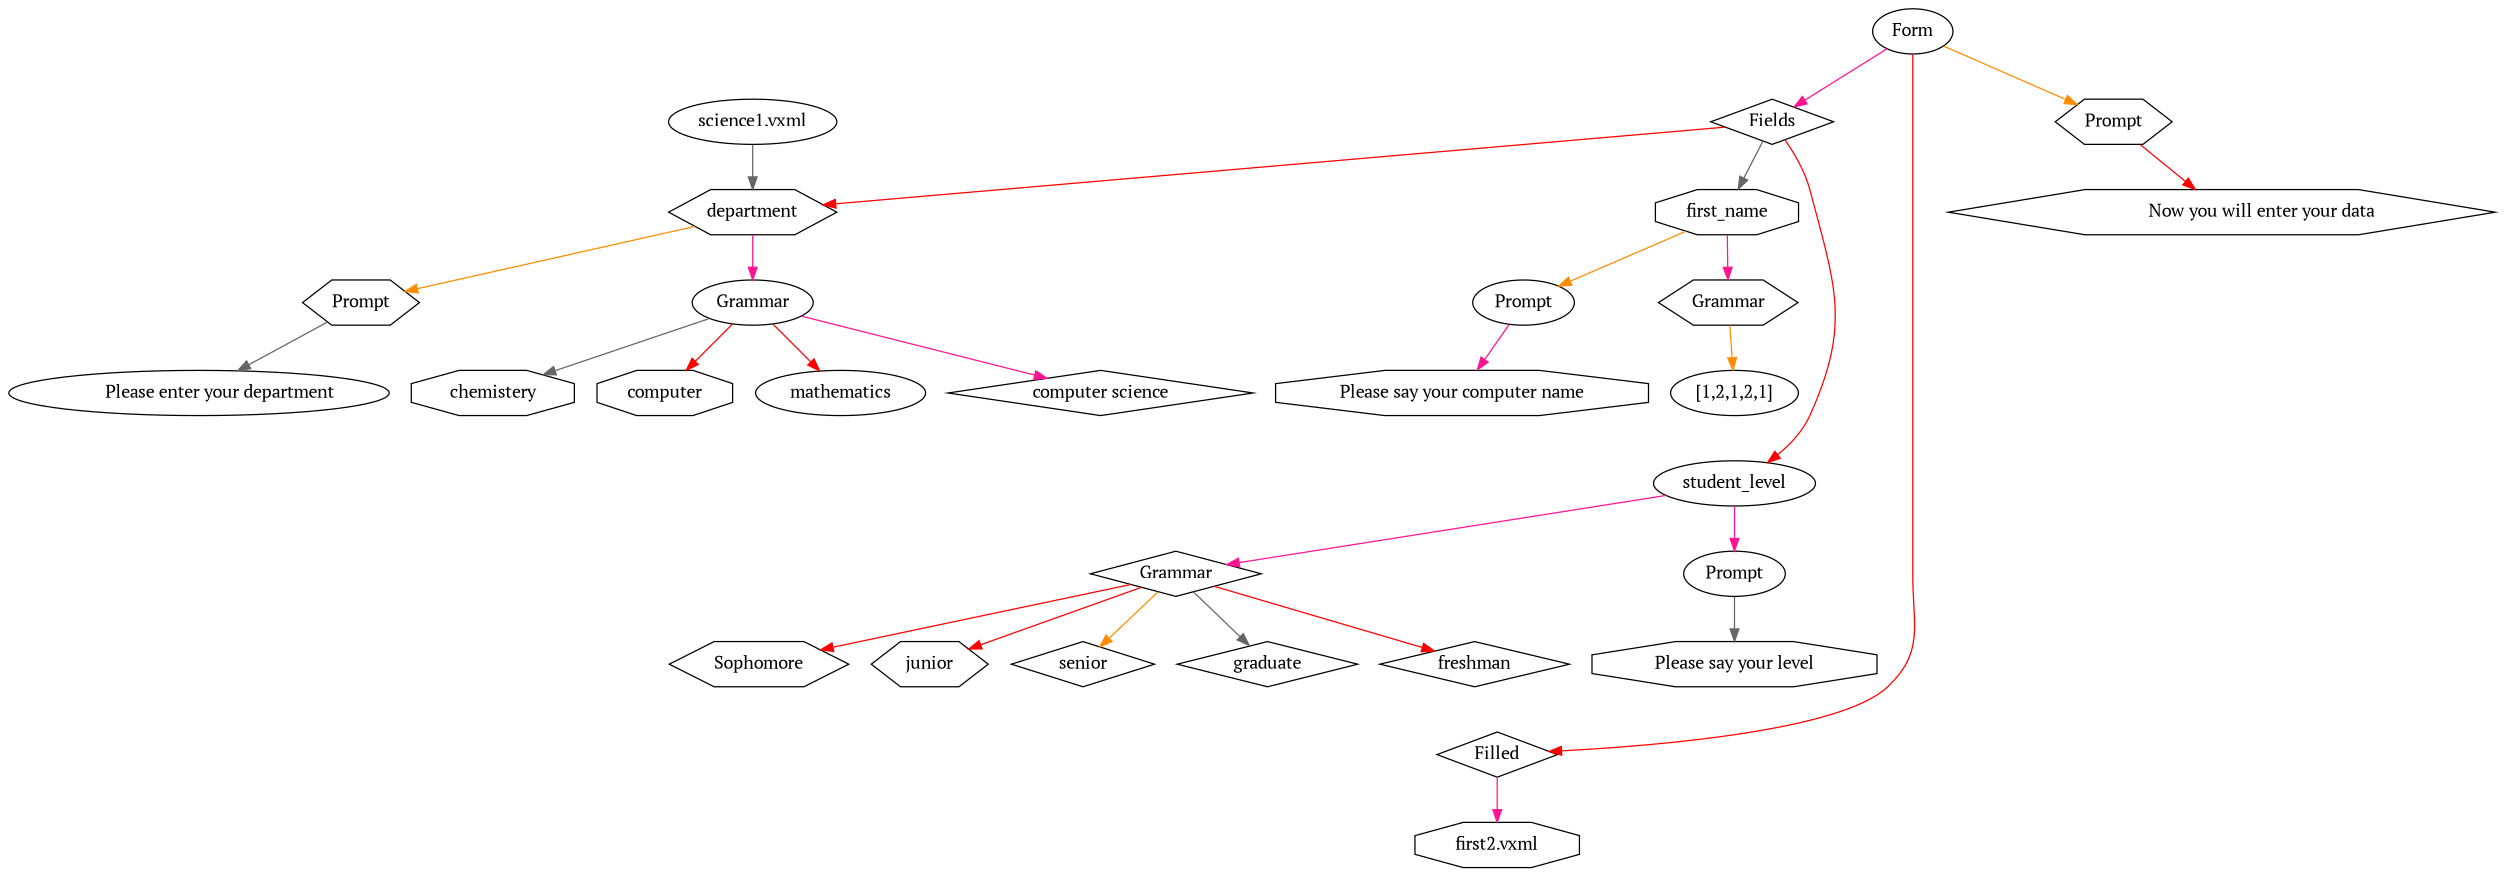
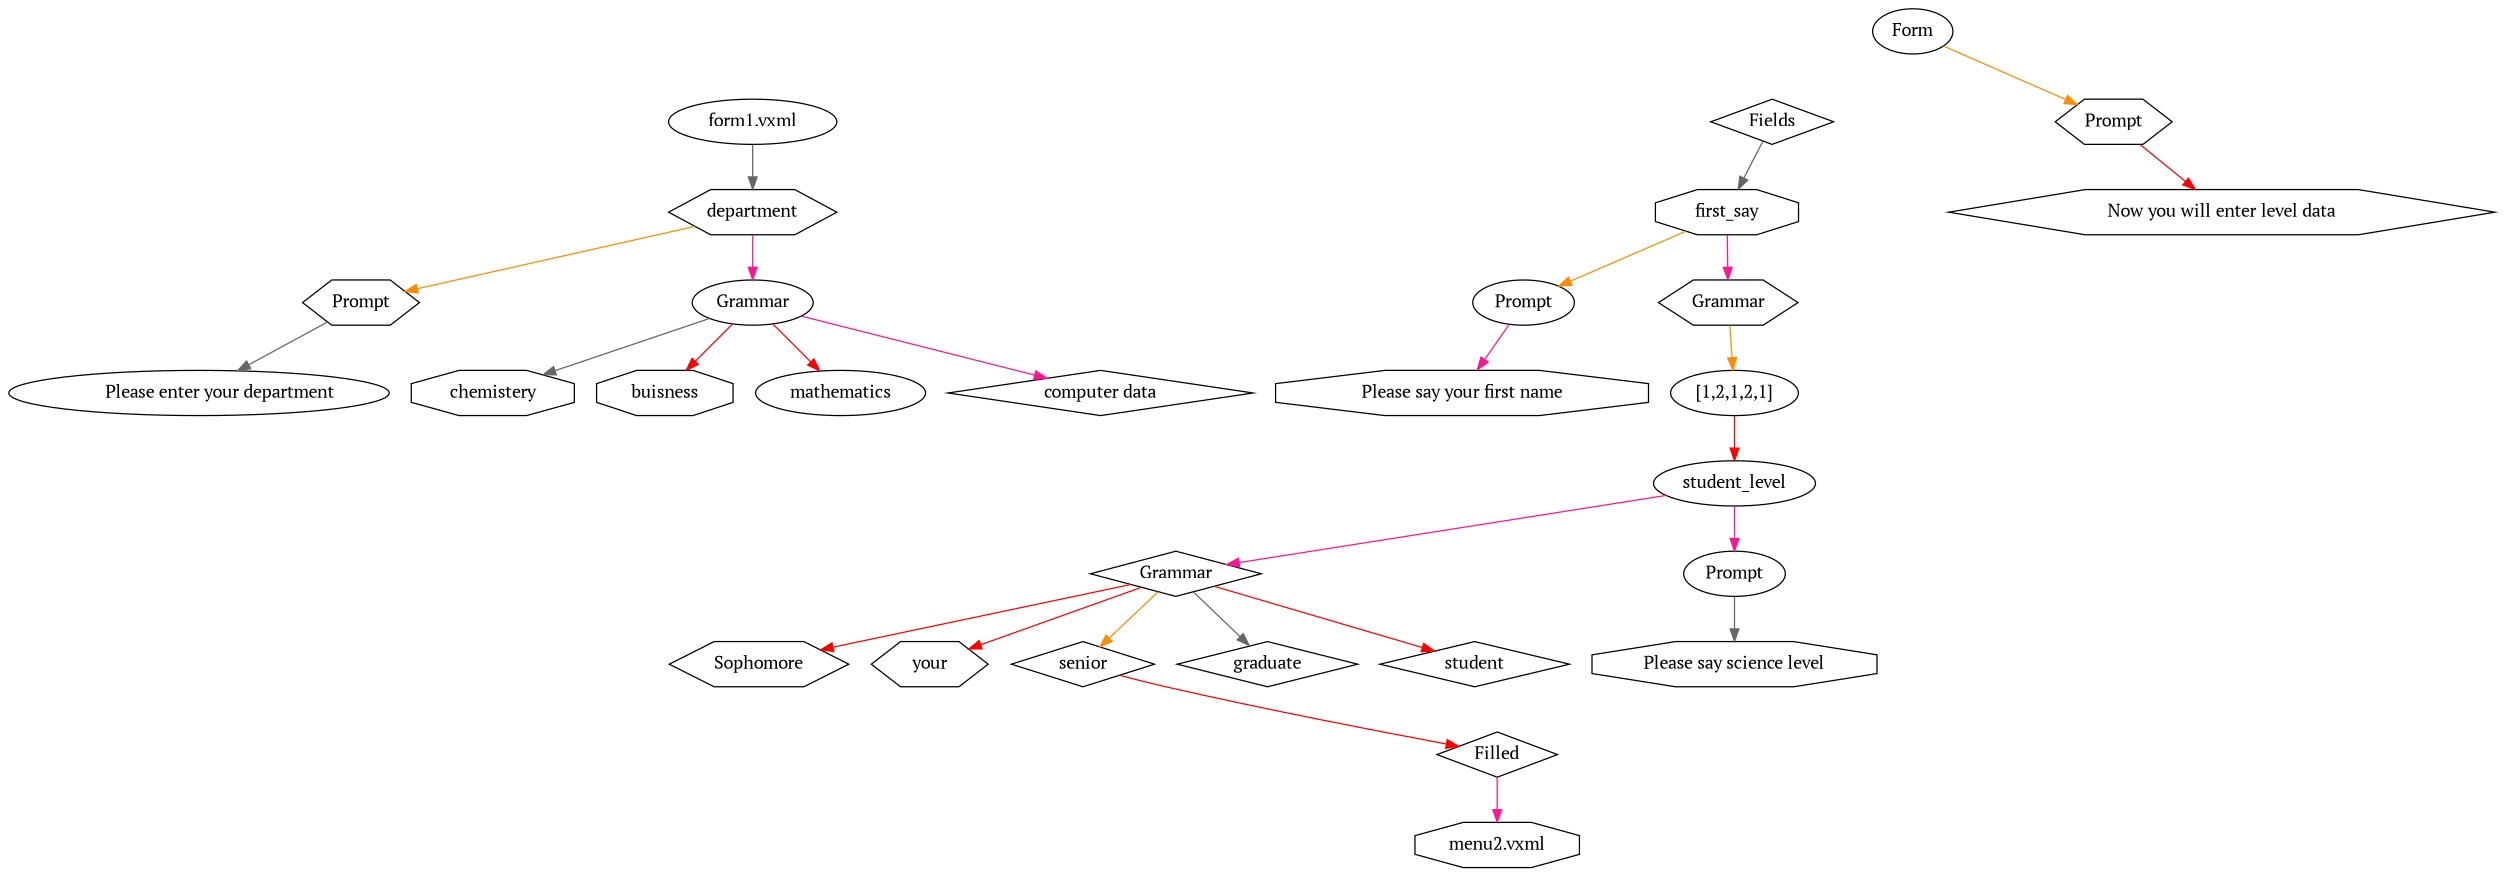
(1846, 74) -> none
(753, 122) -> (753, 122)
(1281, 165) -> none
(1727, 212) -> (1727, 212)
(2222, 212) -> (2222, 212)
(1835, 301) -> (1735, 432)
(665, 393) -> (665, 393)
(1100, 393) -> (1100, 393)
(1462, 393) -> (1462, 393)
(1913, 542) -> (1282, 712)
(930, 664) -> (930, 664)
(1475, 664) -> (1475, 664)
(1735, 664) -> (1735, 664)
(1497, 845) -> (1497, 845)
